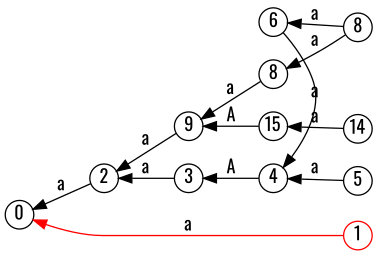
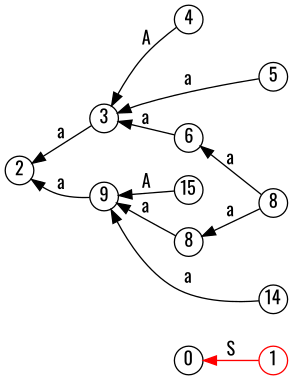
(316, 93) -> (153, 130)
(322, 128) -> (174, 287)
(322, 180) -> (194, 91)
(68, 194) -> none
(189, 226) -> (231, 351)
